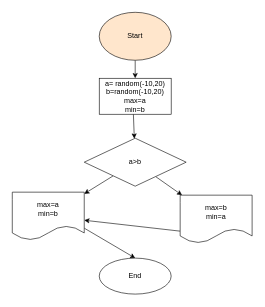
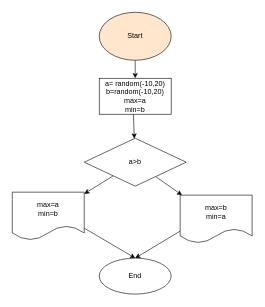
(133, 226) -> (158, 245)
